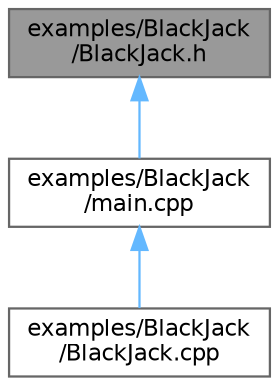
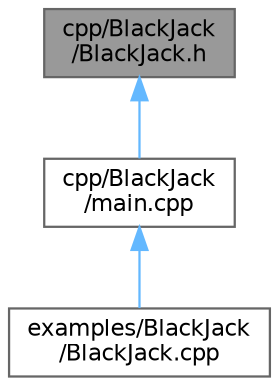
(139, 43) -> (139, 43)
(139, 193) -> (139, 193)
